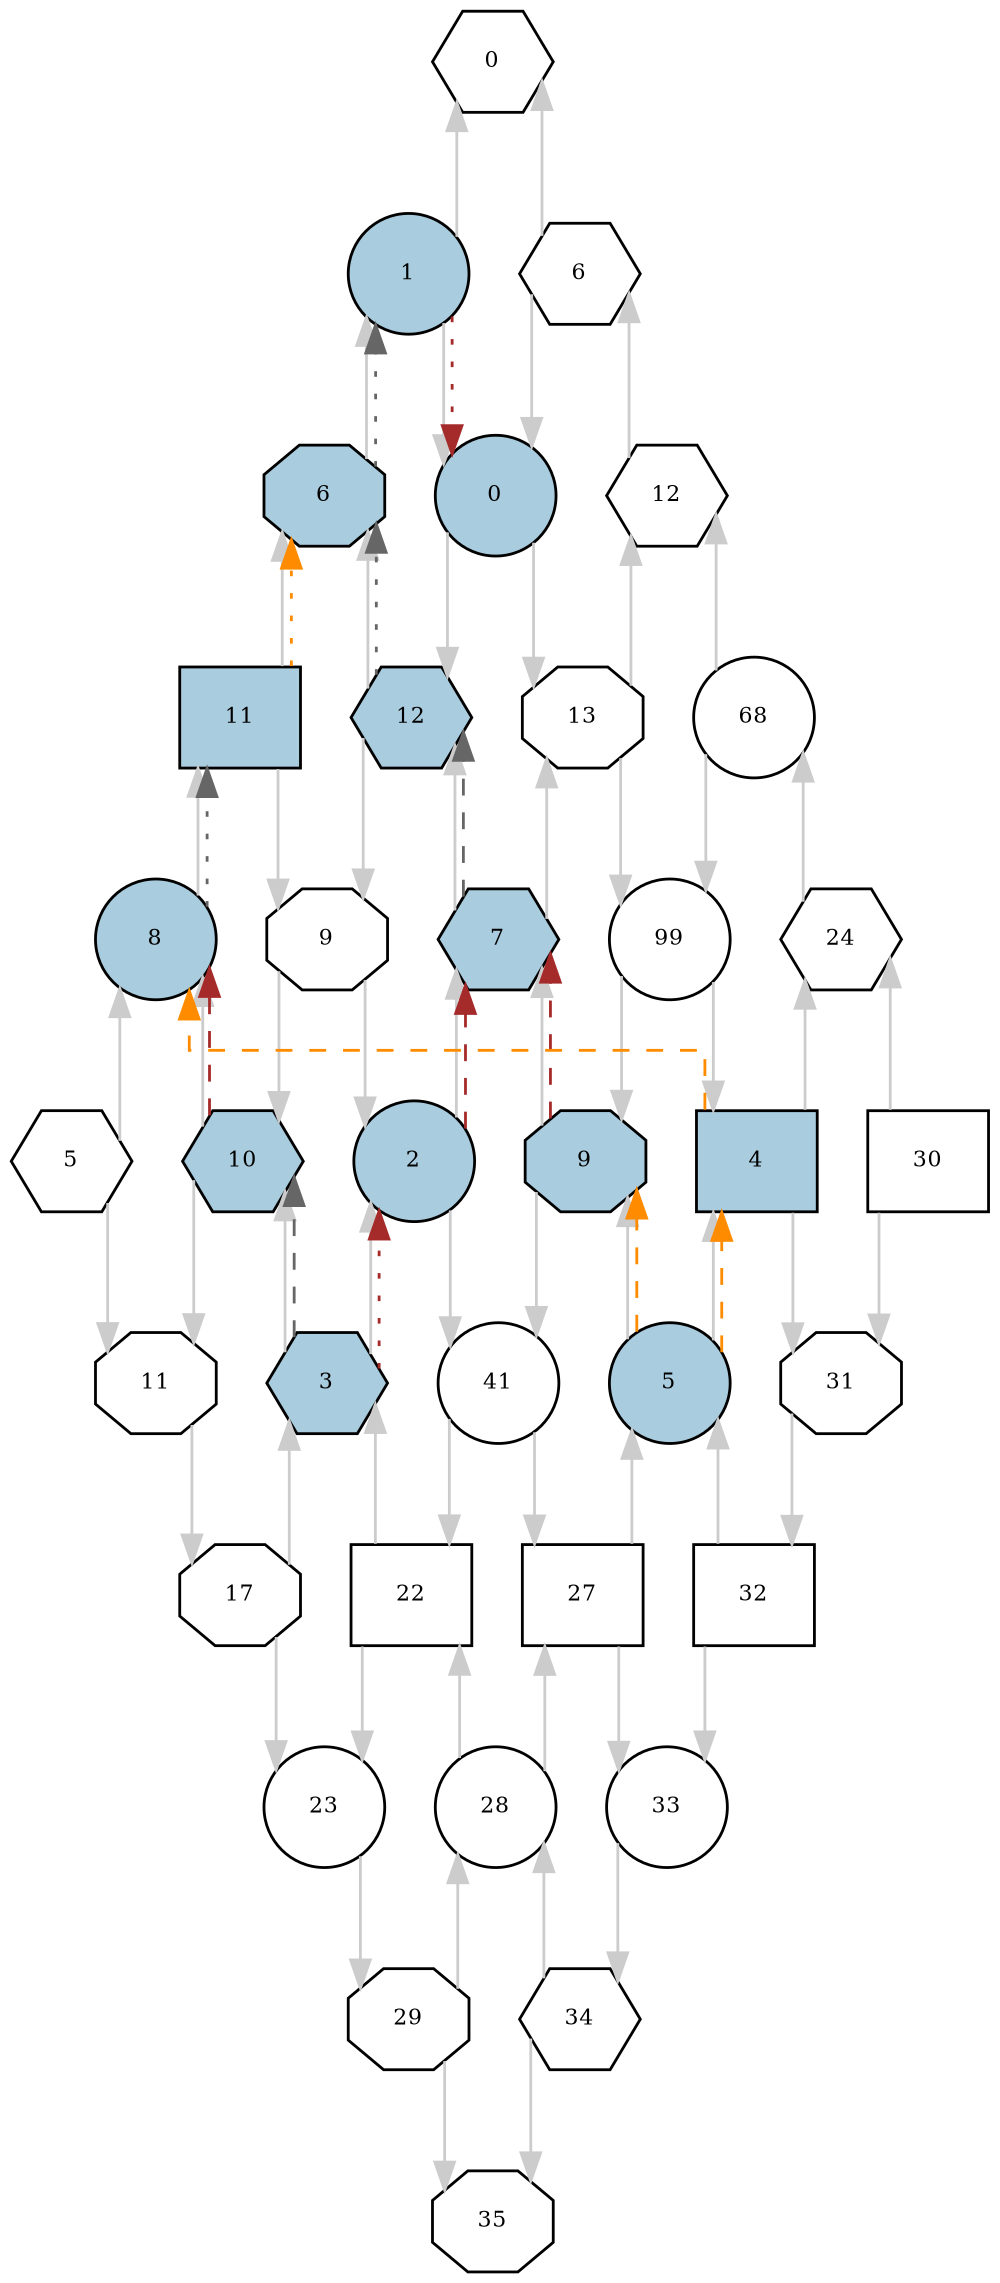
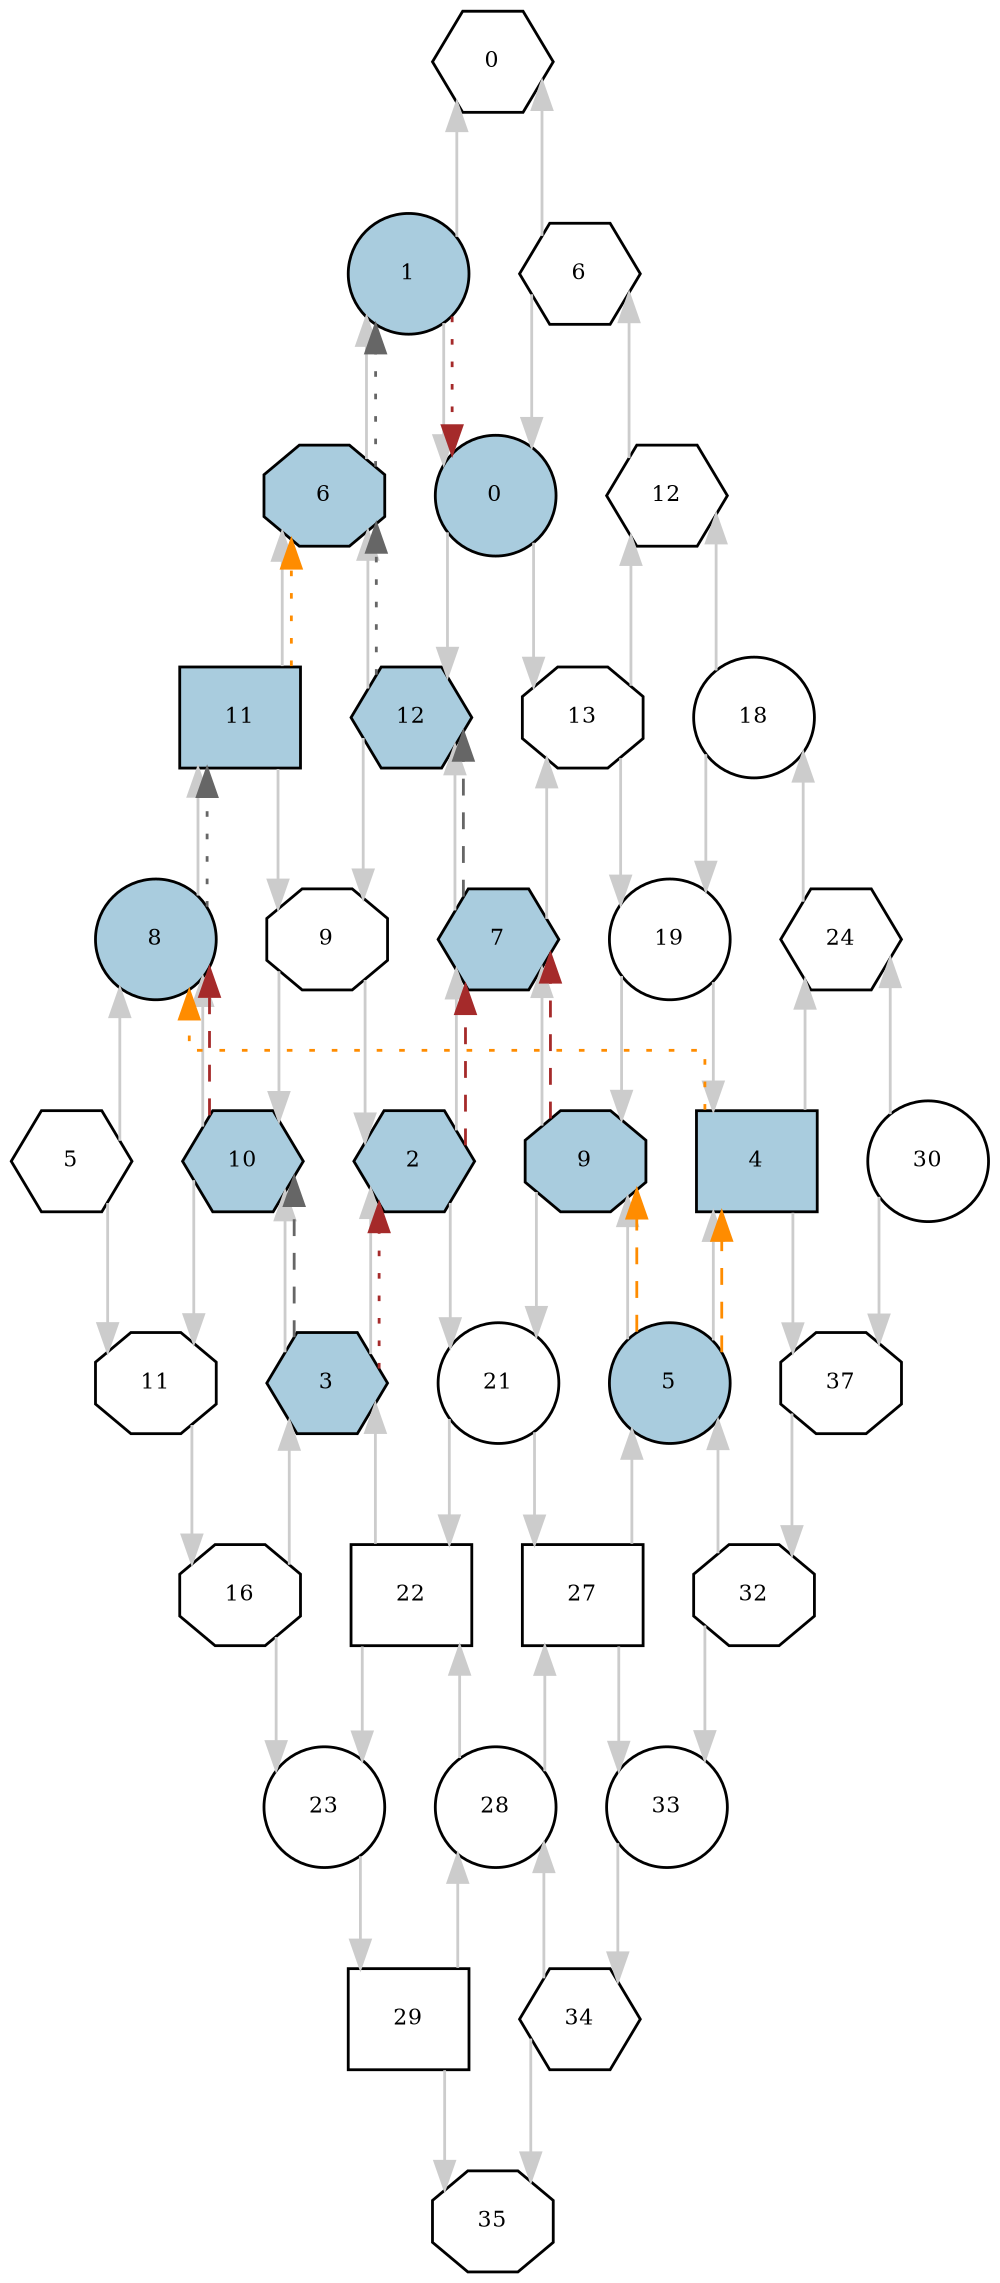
(754, 718) -> (754, 718)
(670, 939) -> (670, 939)
(491, 1050) -> (491, 1050)
(414, 1161) -> (414, 1161)
(928, 1161) -> (928, 1161)
(498, 1383) -> (498, 1383)
(841, 1383) -> (841, 1383)
(240, 1595) -> (240, 1595)
(754, 1595) -> (754, 1595)
(409, 2019) -> (409, 2019)
